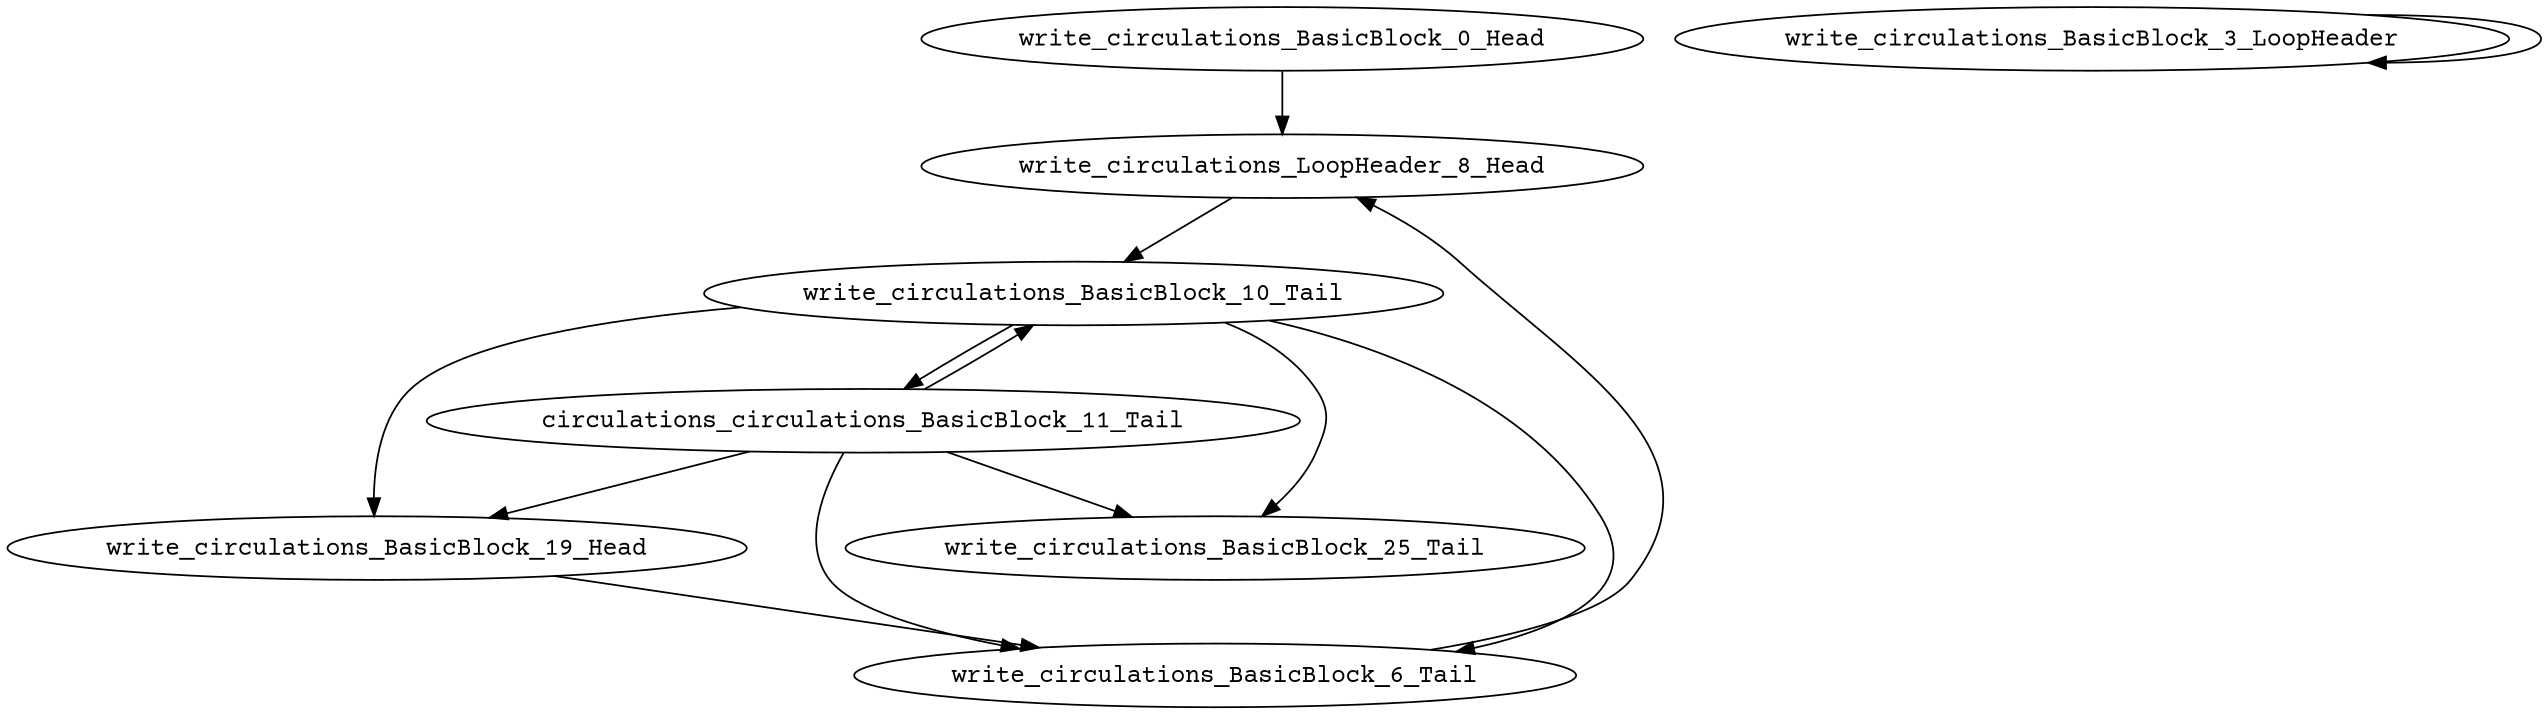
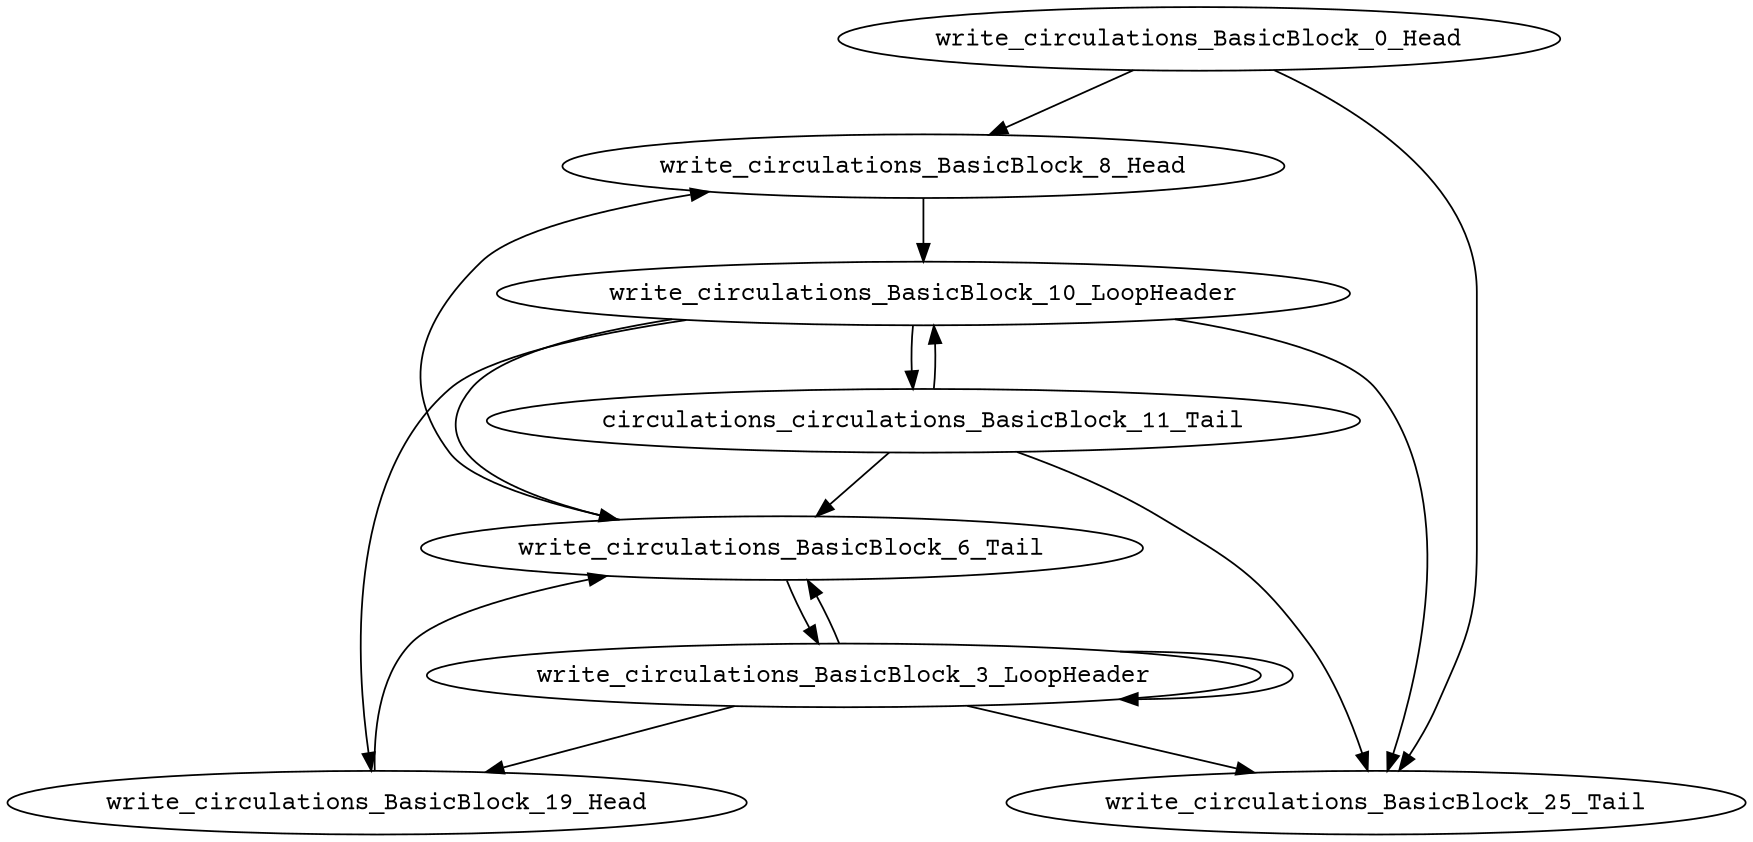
(1282, 166) -> (923, 166)
(1074, 293) -> (923, 293)
none -> (1477, 373)
(628, 482) -> (619, 737)
none -> (797, 604)
none -> (829, 619)
none -> (1102, 737)
